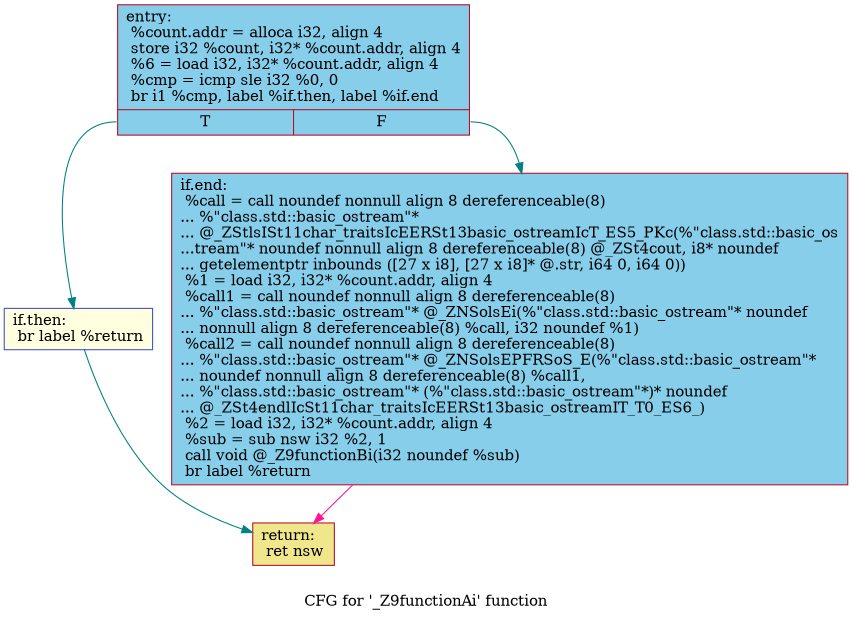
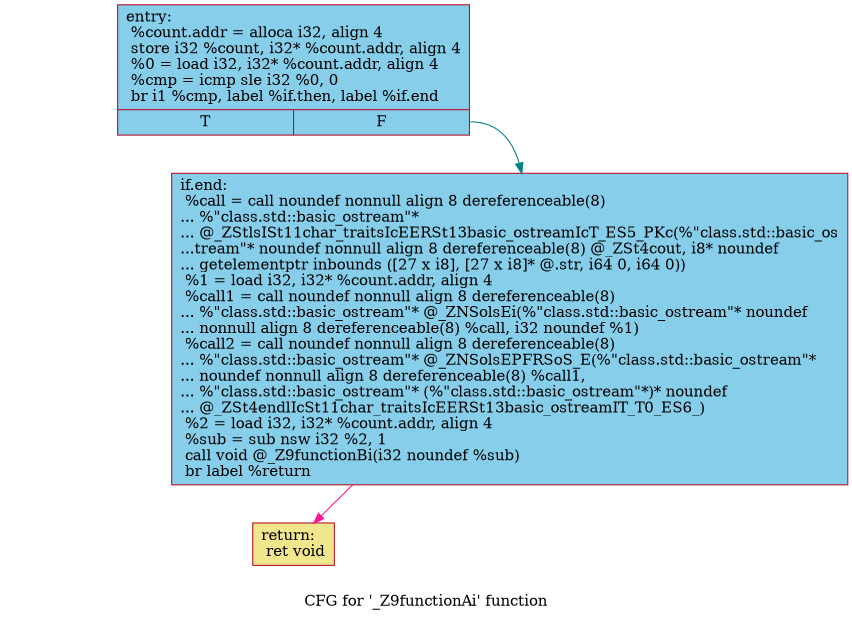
(282, 65) -> (282, 65)
(78, 329) -> none
(292, 552) -> (294, 552)
